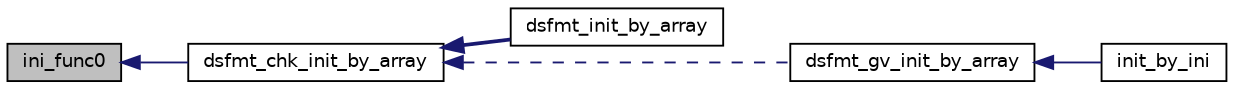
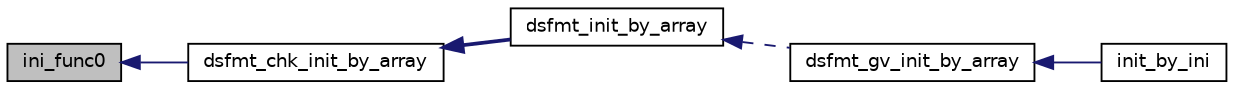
(627, 62) -> (766, 45)
